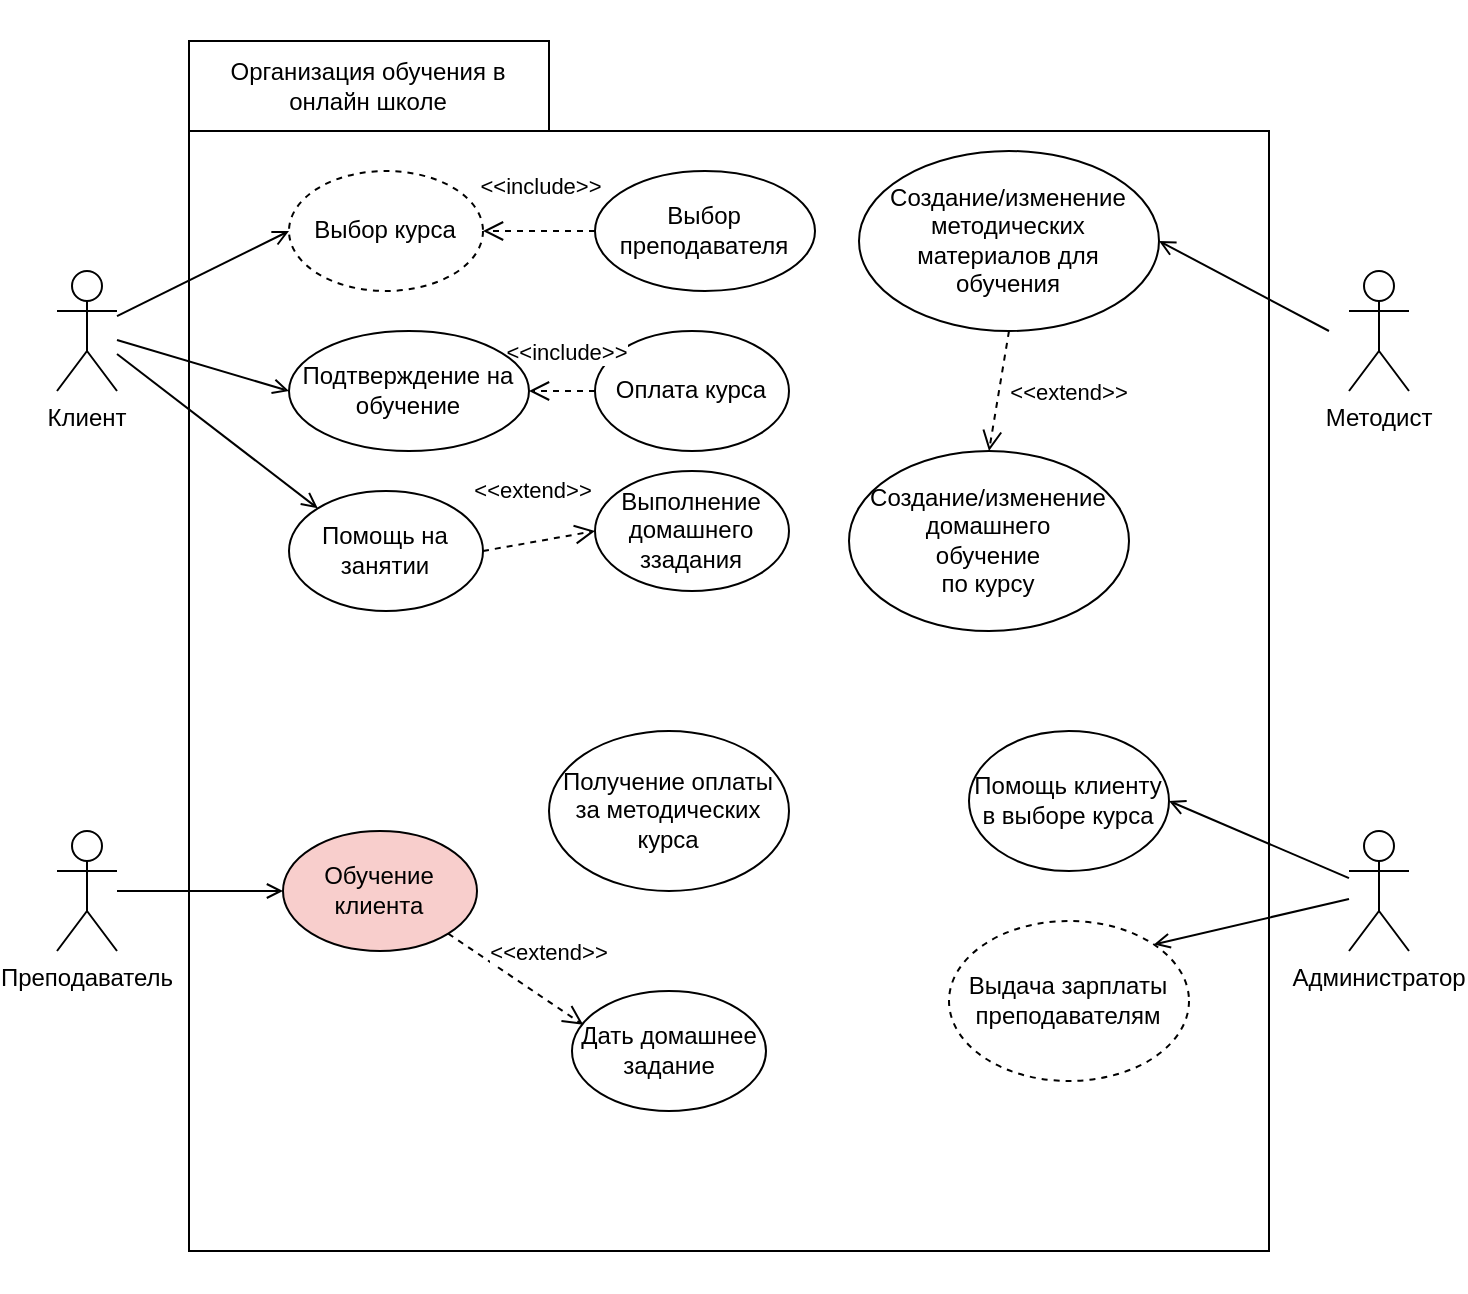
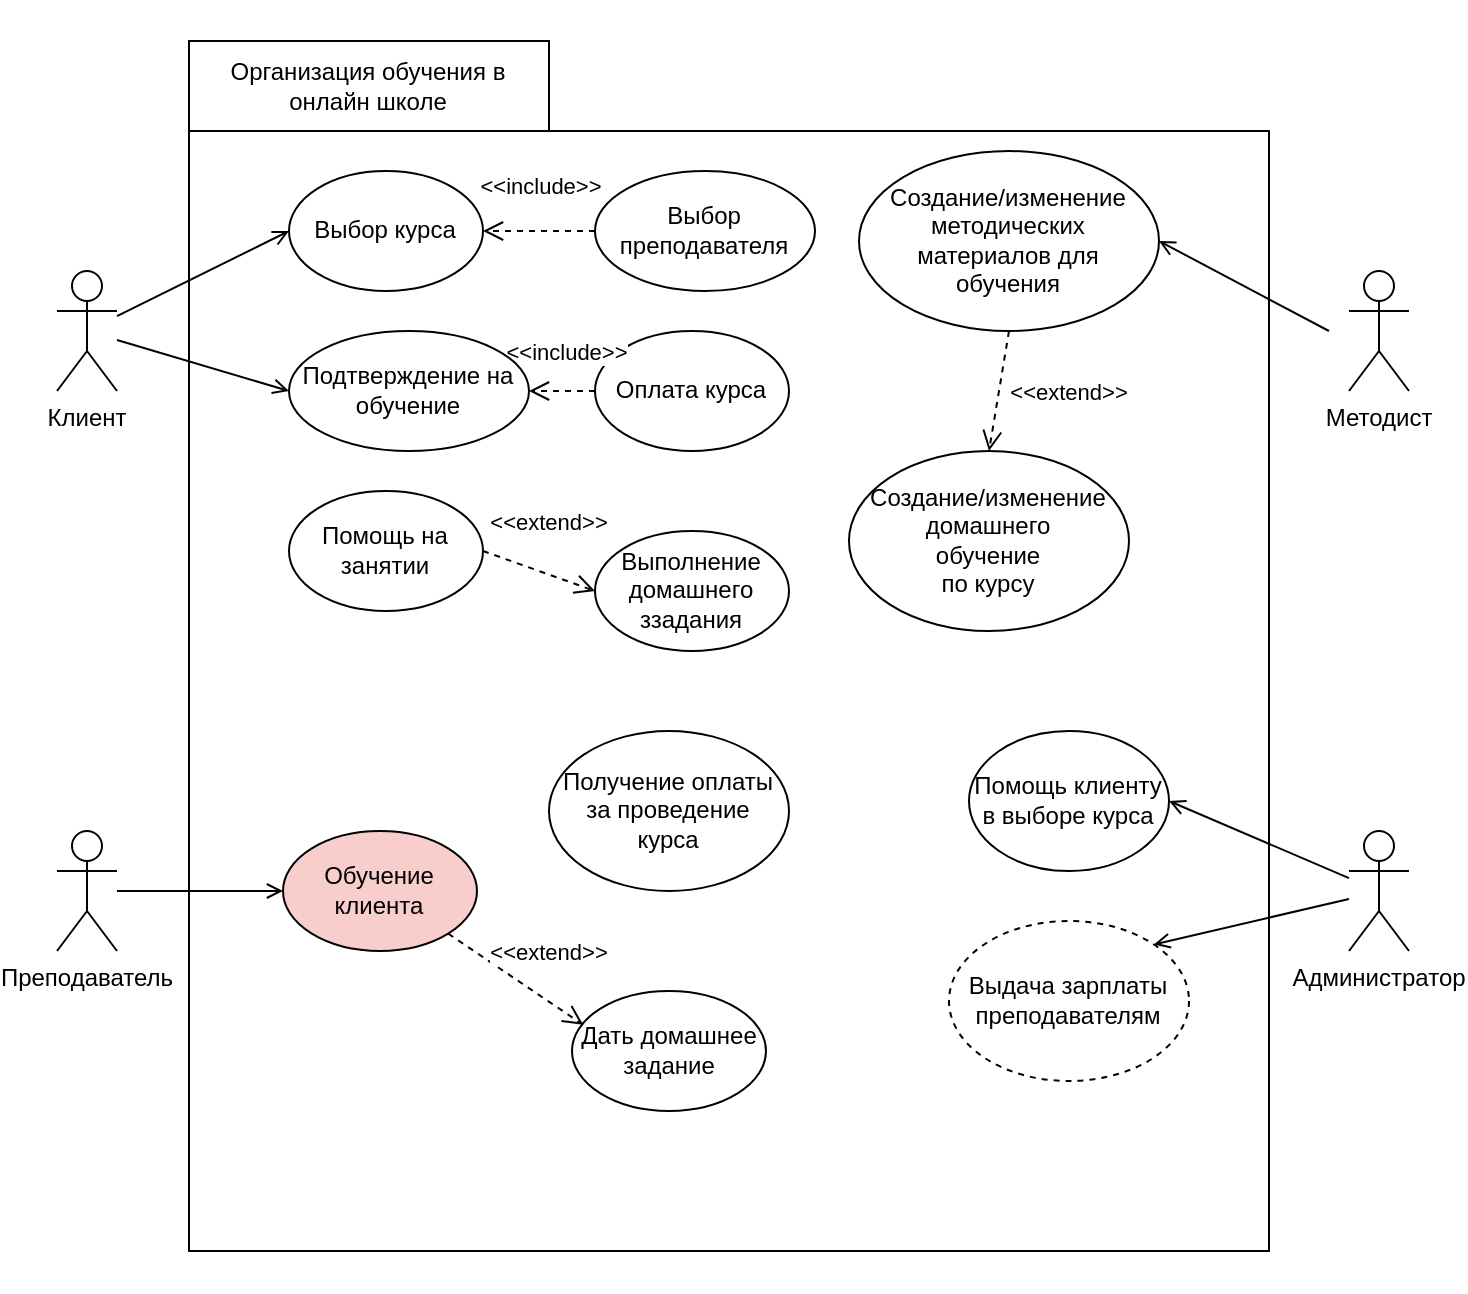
(386, 231) -> (386, 231)
(216, 430) -> none
(692, 531) -> (692, 591)
(669, 811) -> (669, 811)
